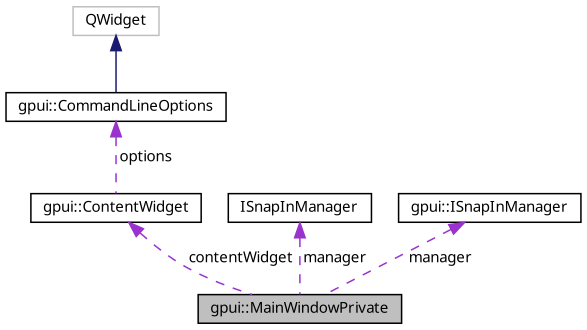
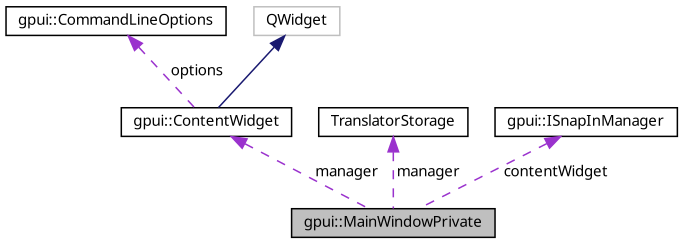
(116, 72) -> (246, 77)
(300, 208) -> (393, 122)
(240, 258) -> (346, 173)
(439, 258) -> (555, 173)
